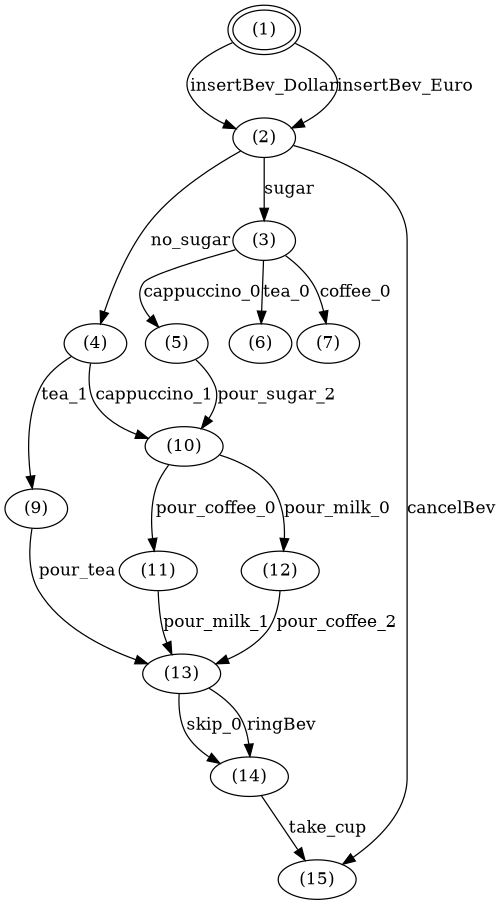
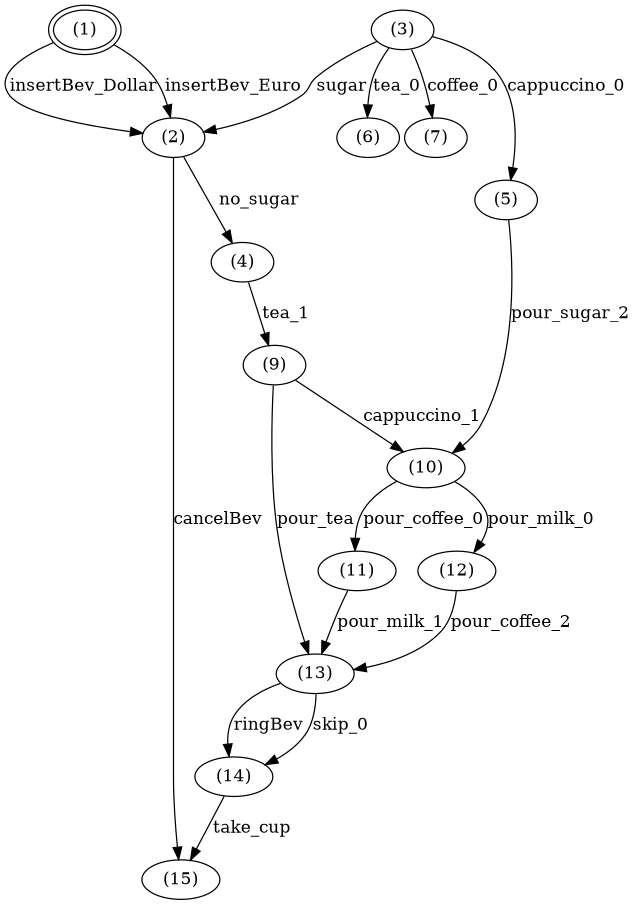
(264, 183) -> (302, 95)
(98, 408) -> (344, 413)
